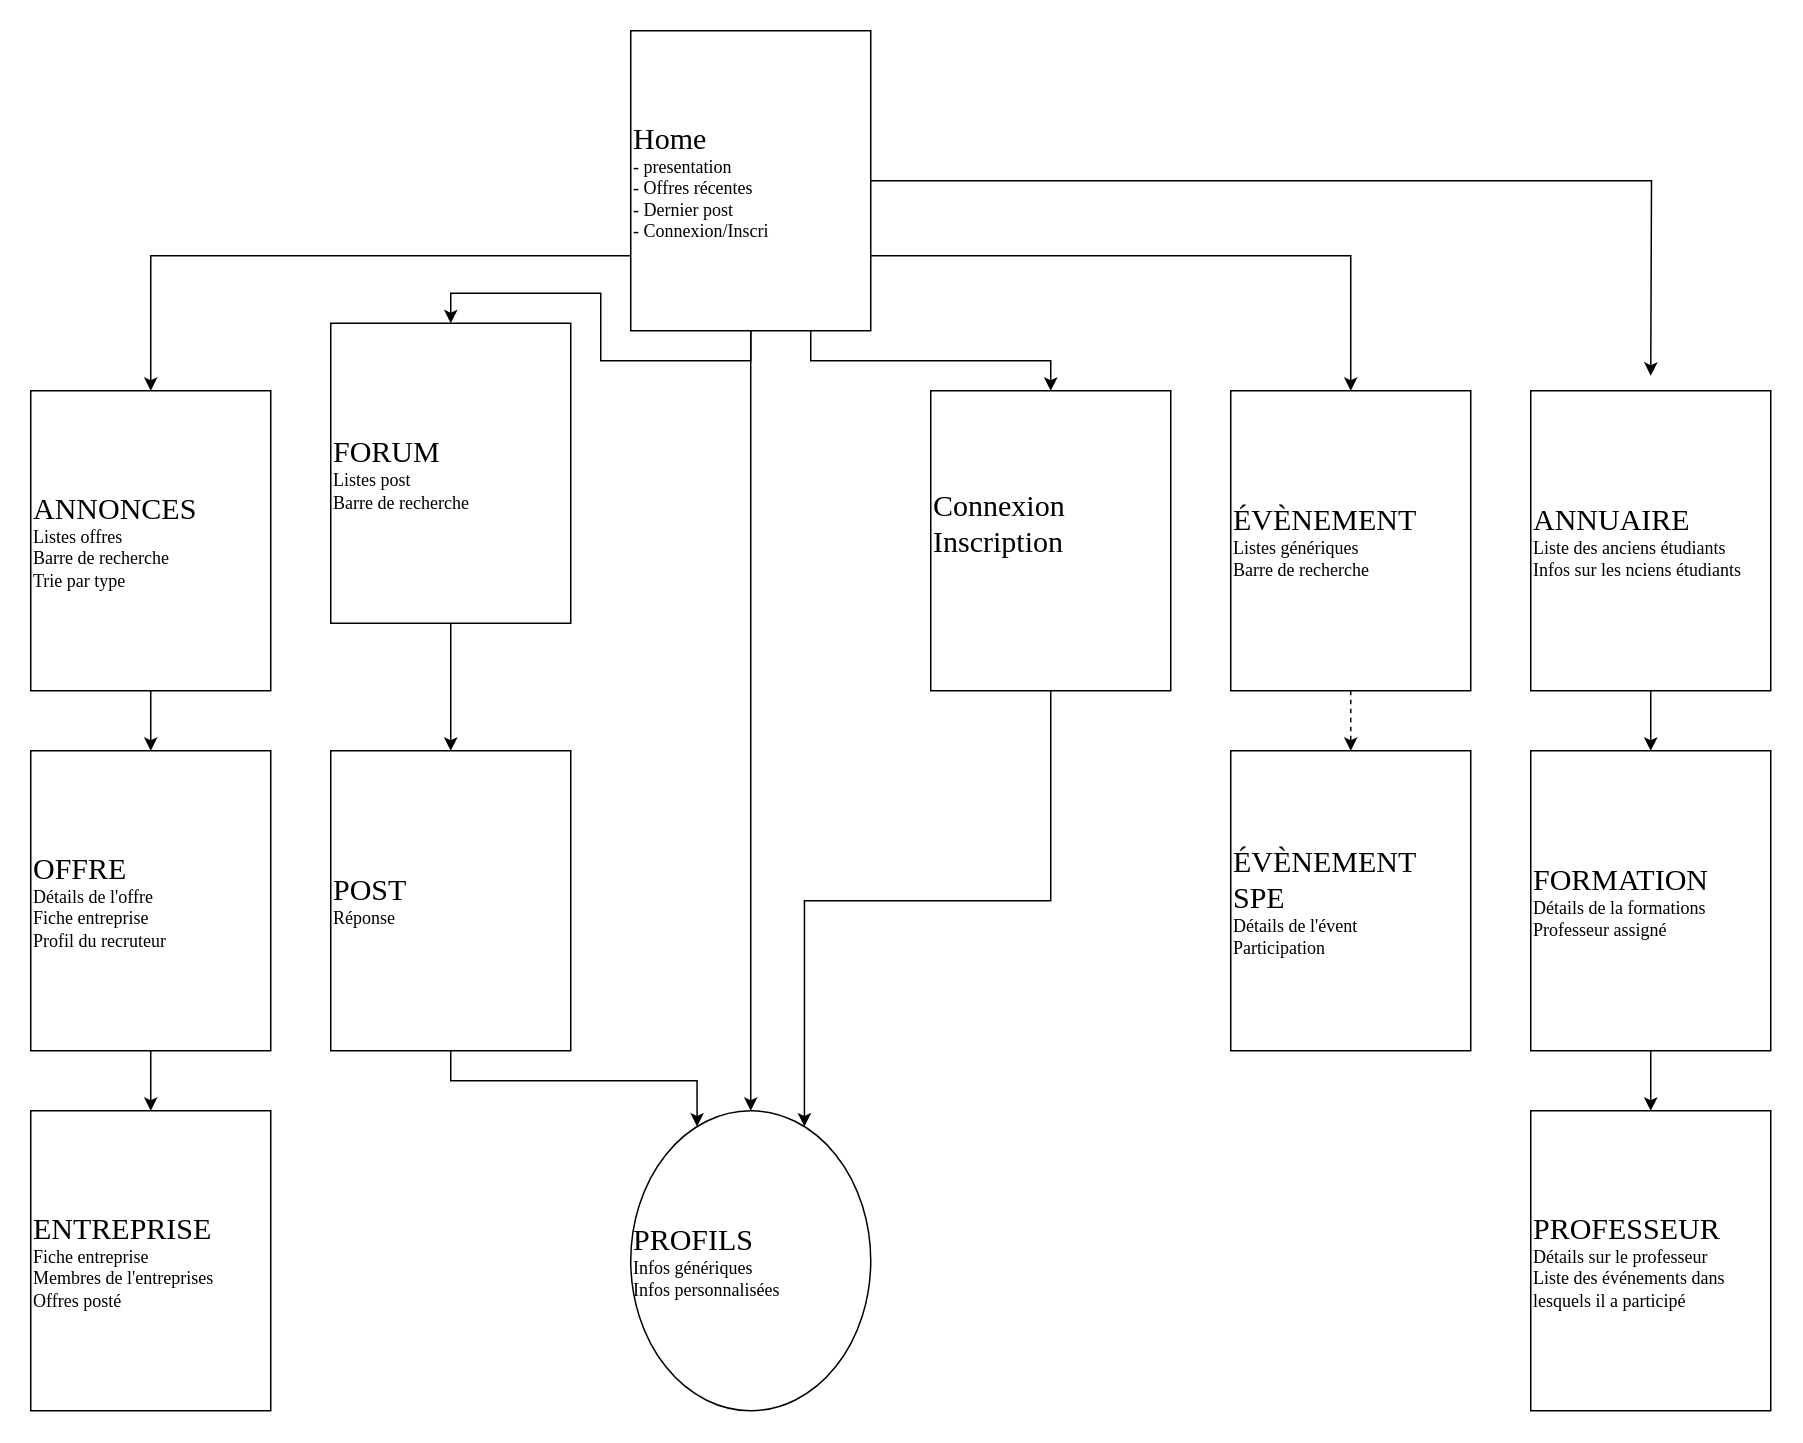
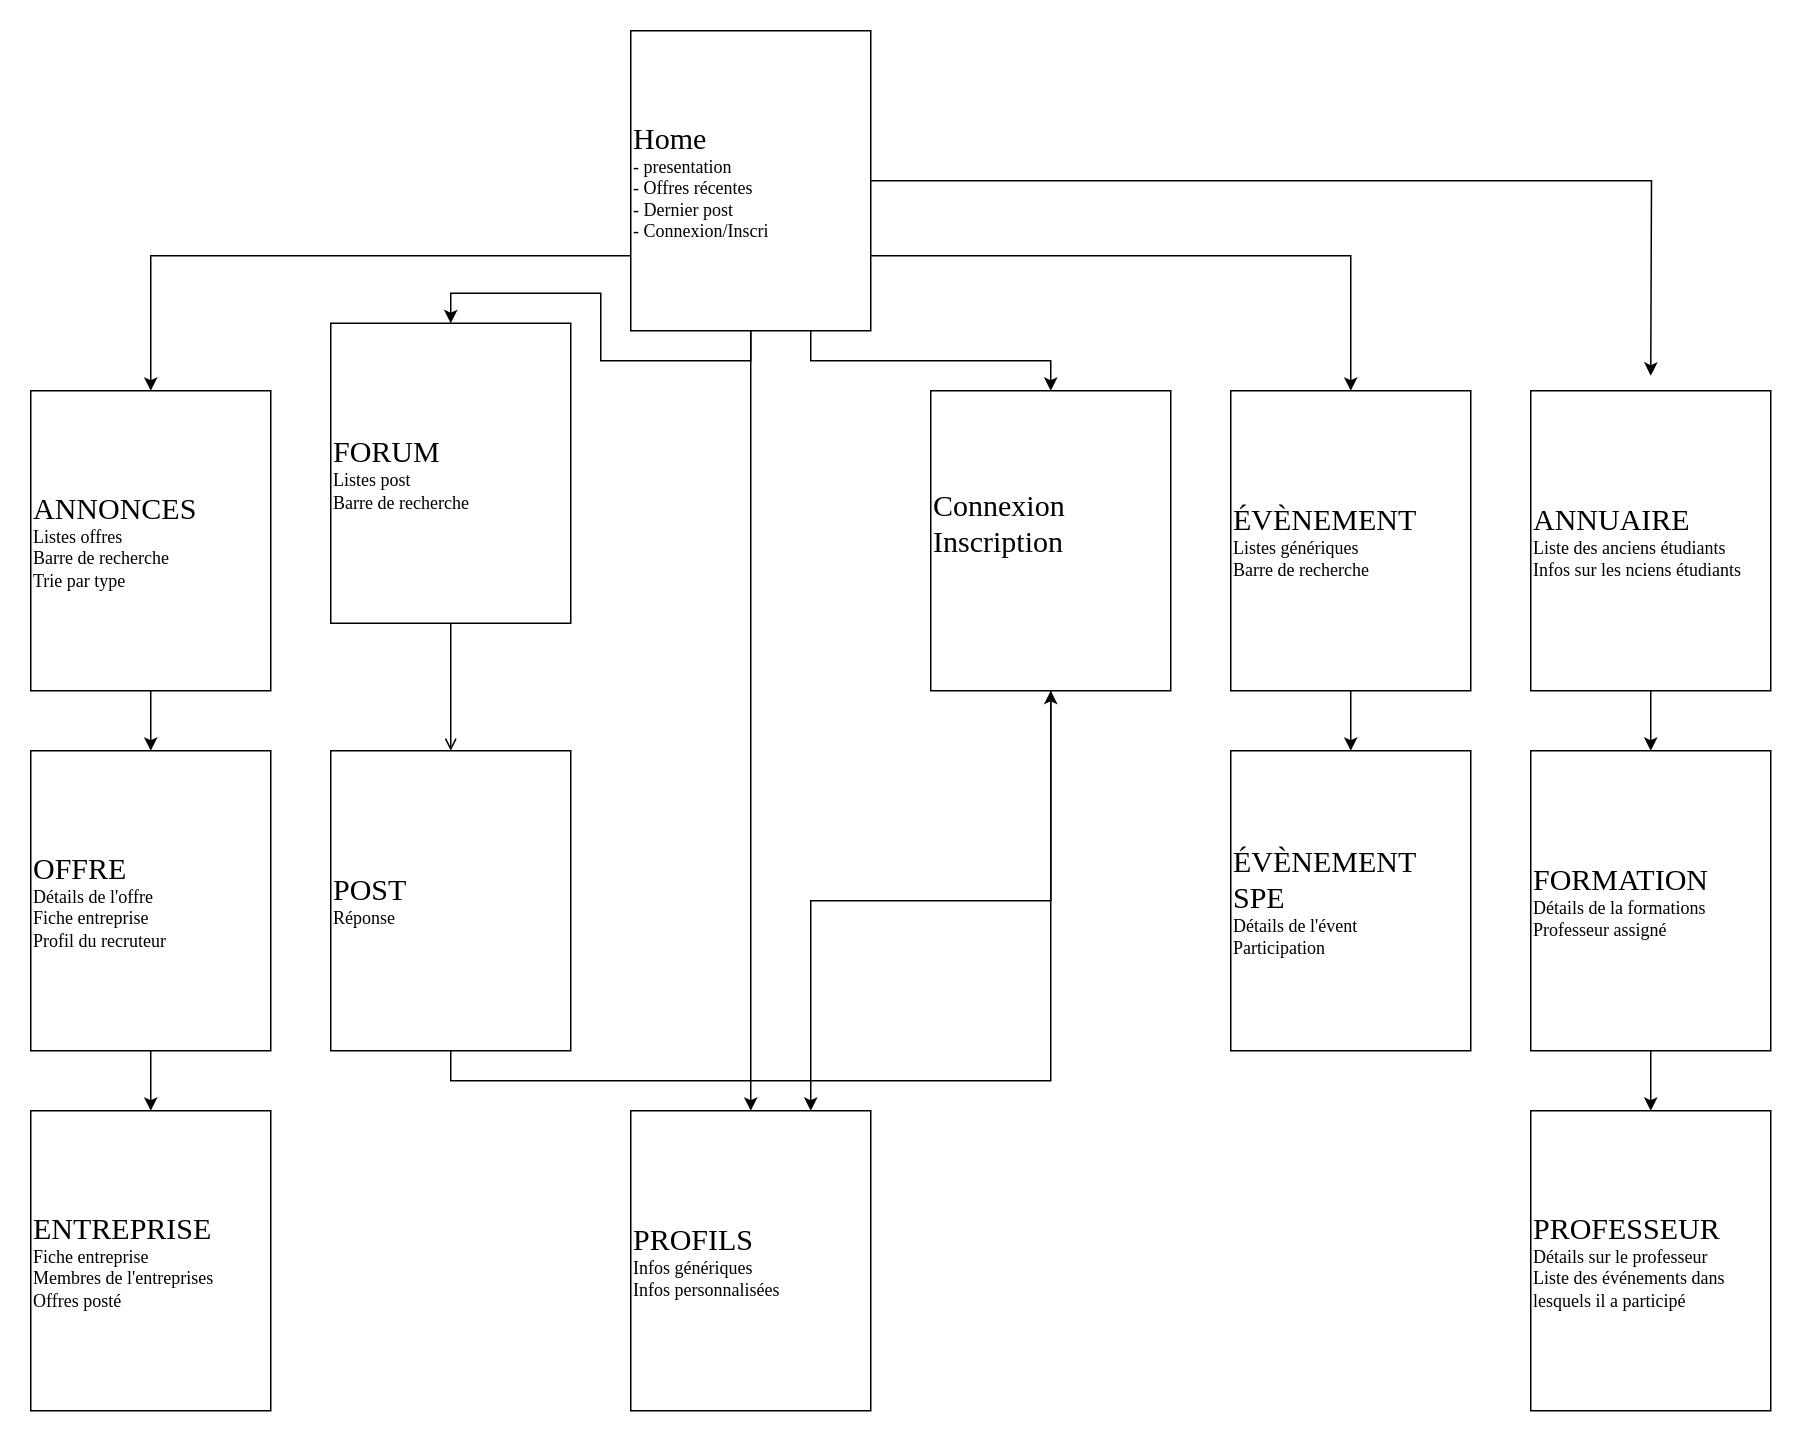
(1351, 715) -> (1351, 715)
(451, 739) -> (451, 741)
(697, 1097) -> (962, 1081)
(751, 1261) -> (751, 1261)
